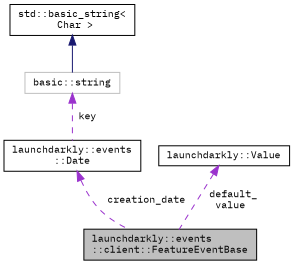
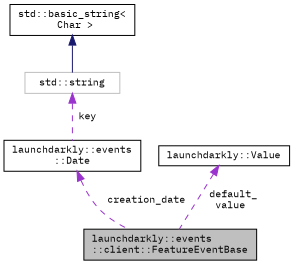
(72, 83) -> (72, 83)
